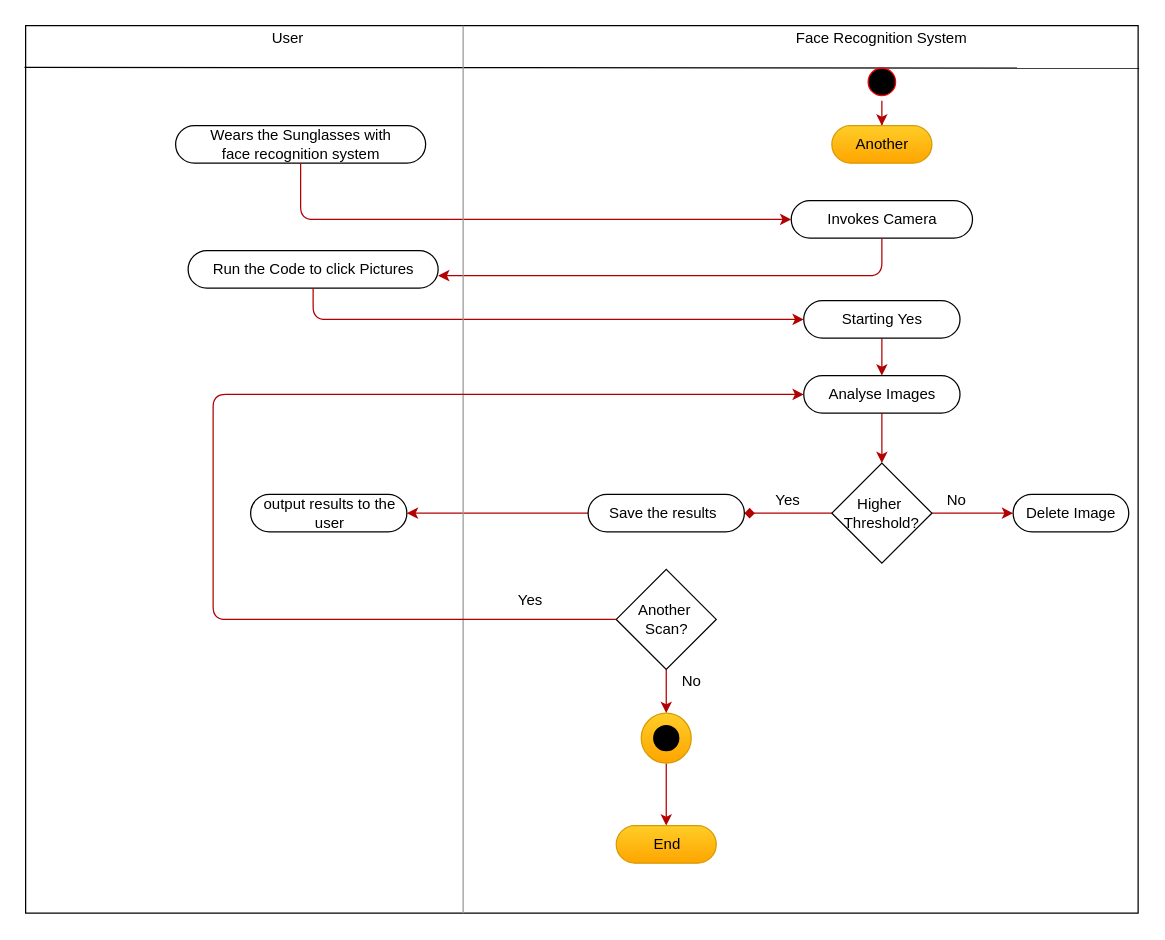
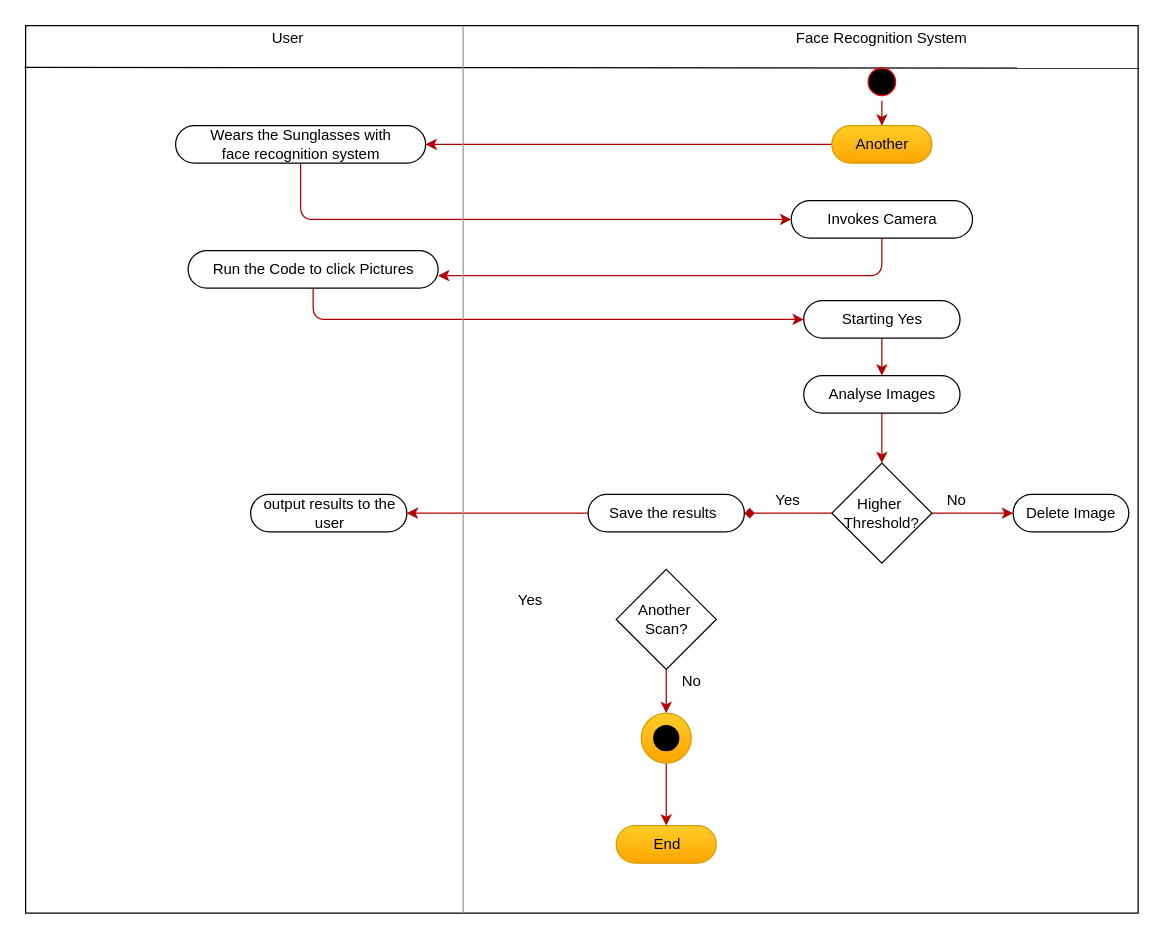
none -> (633, 144)
(213, 417) -> none
